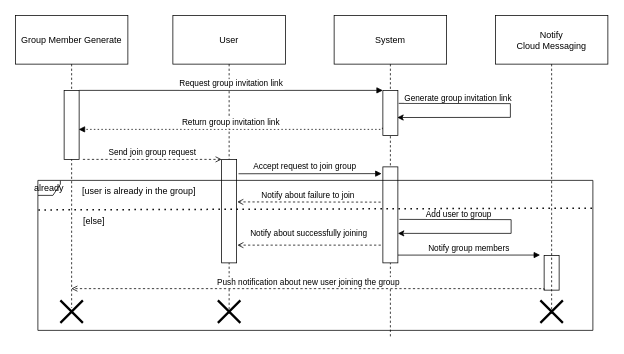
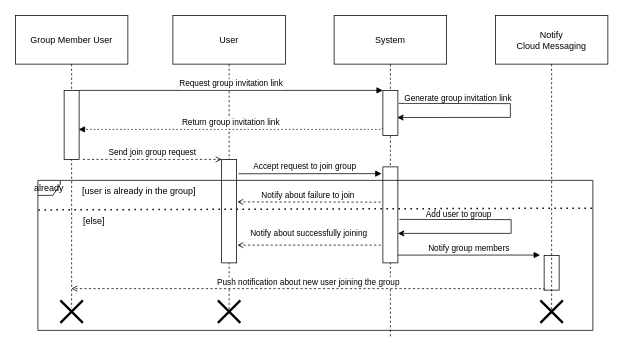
(72, 40) -> (72, 40)
